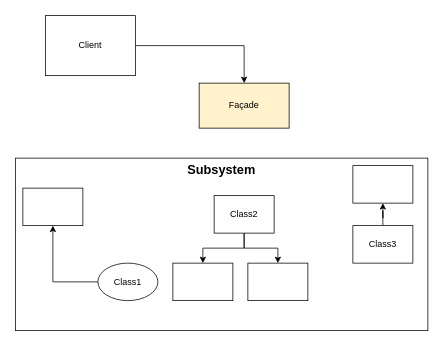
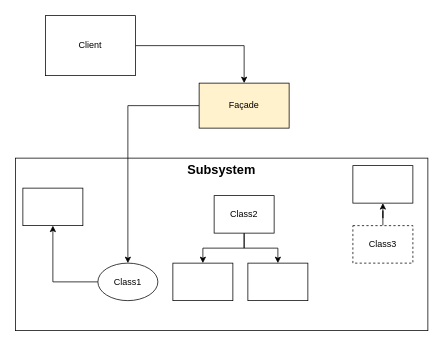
none -> (163, 105)
(383, 244) -> (383, 244)
